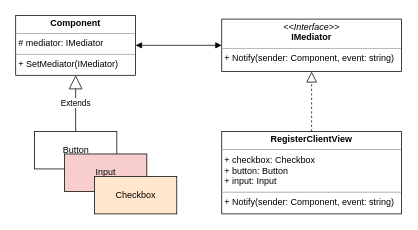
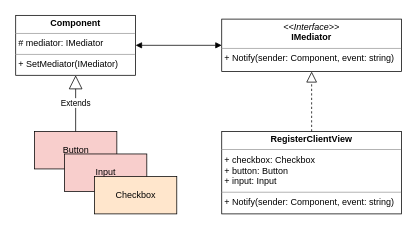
(75, 150) -> (75, 150)
